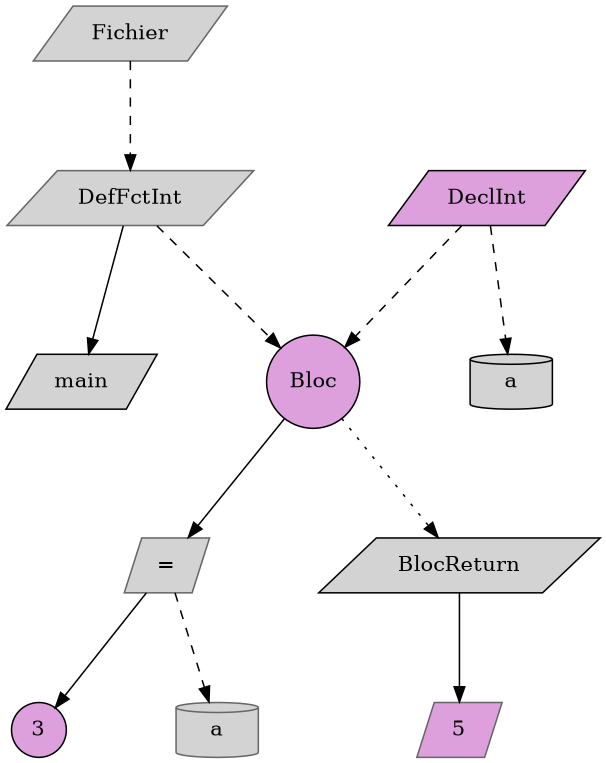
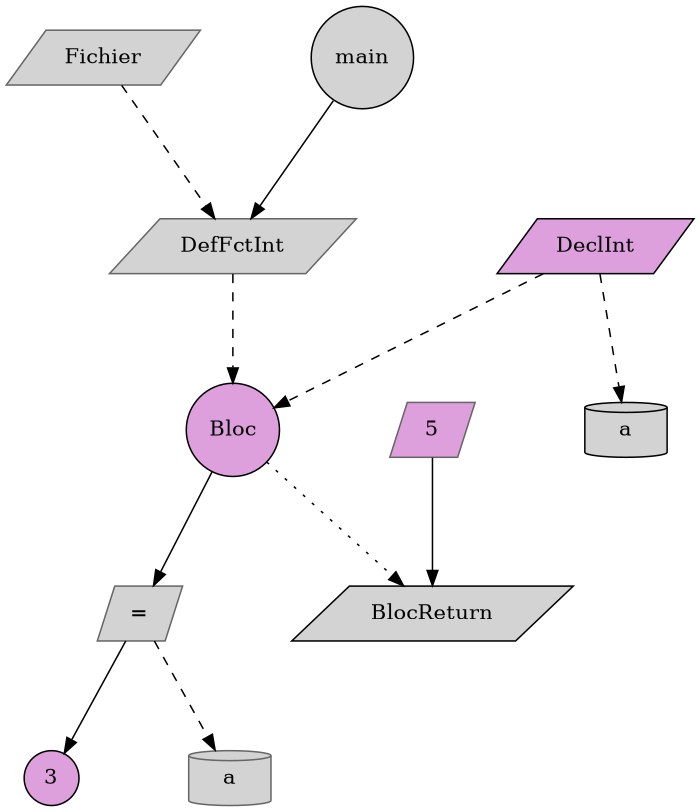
(108, 282) -> (297, 153)
(82, 382) -> (362, 58)
(459, 640) -> (432, 514)
